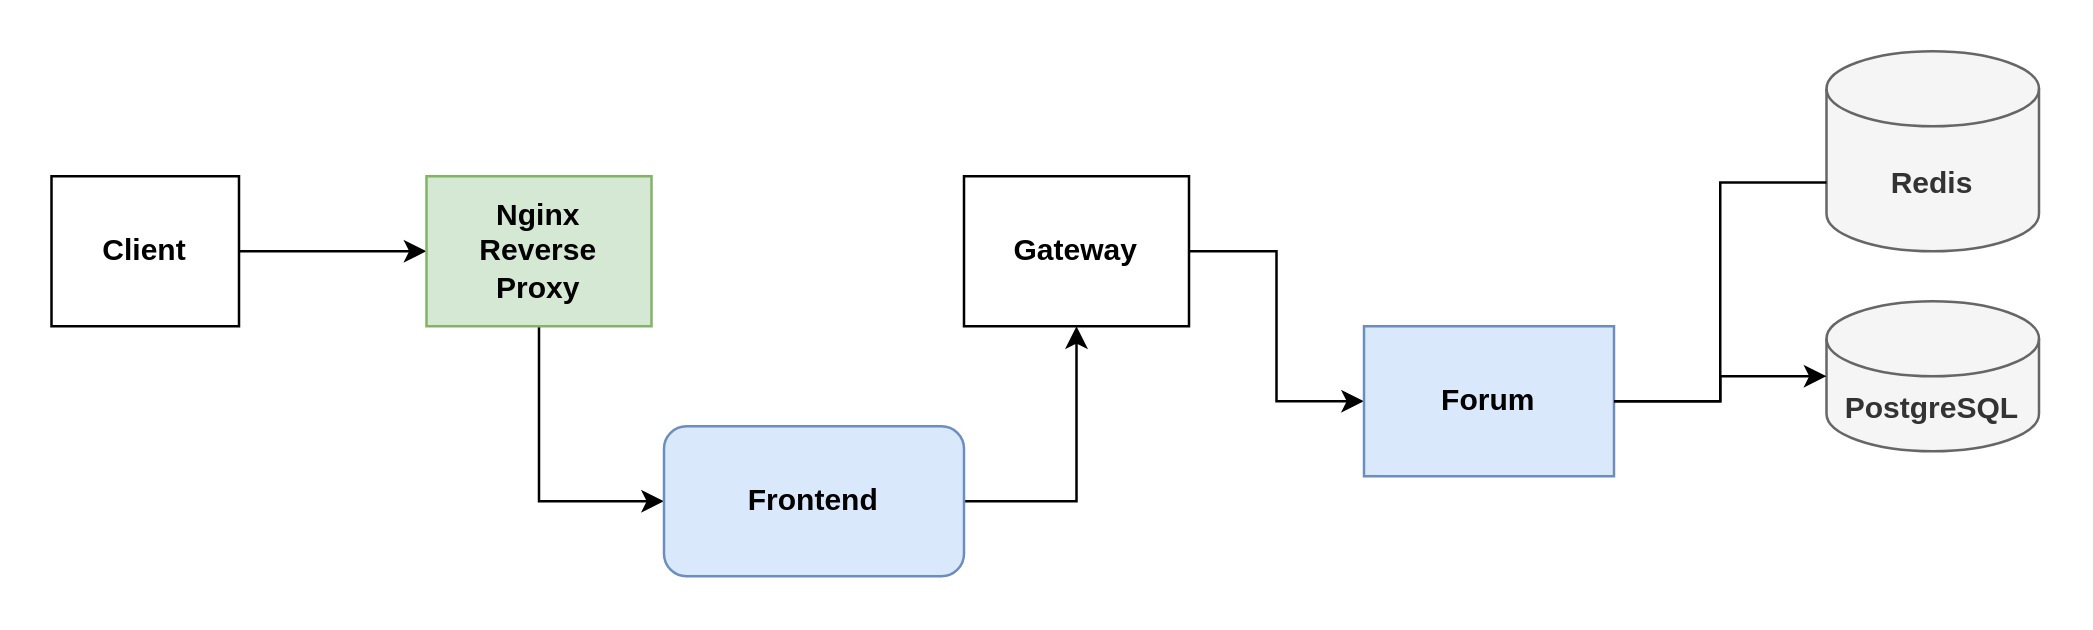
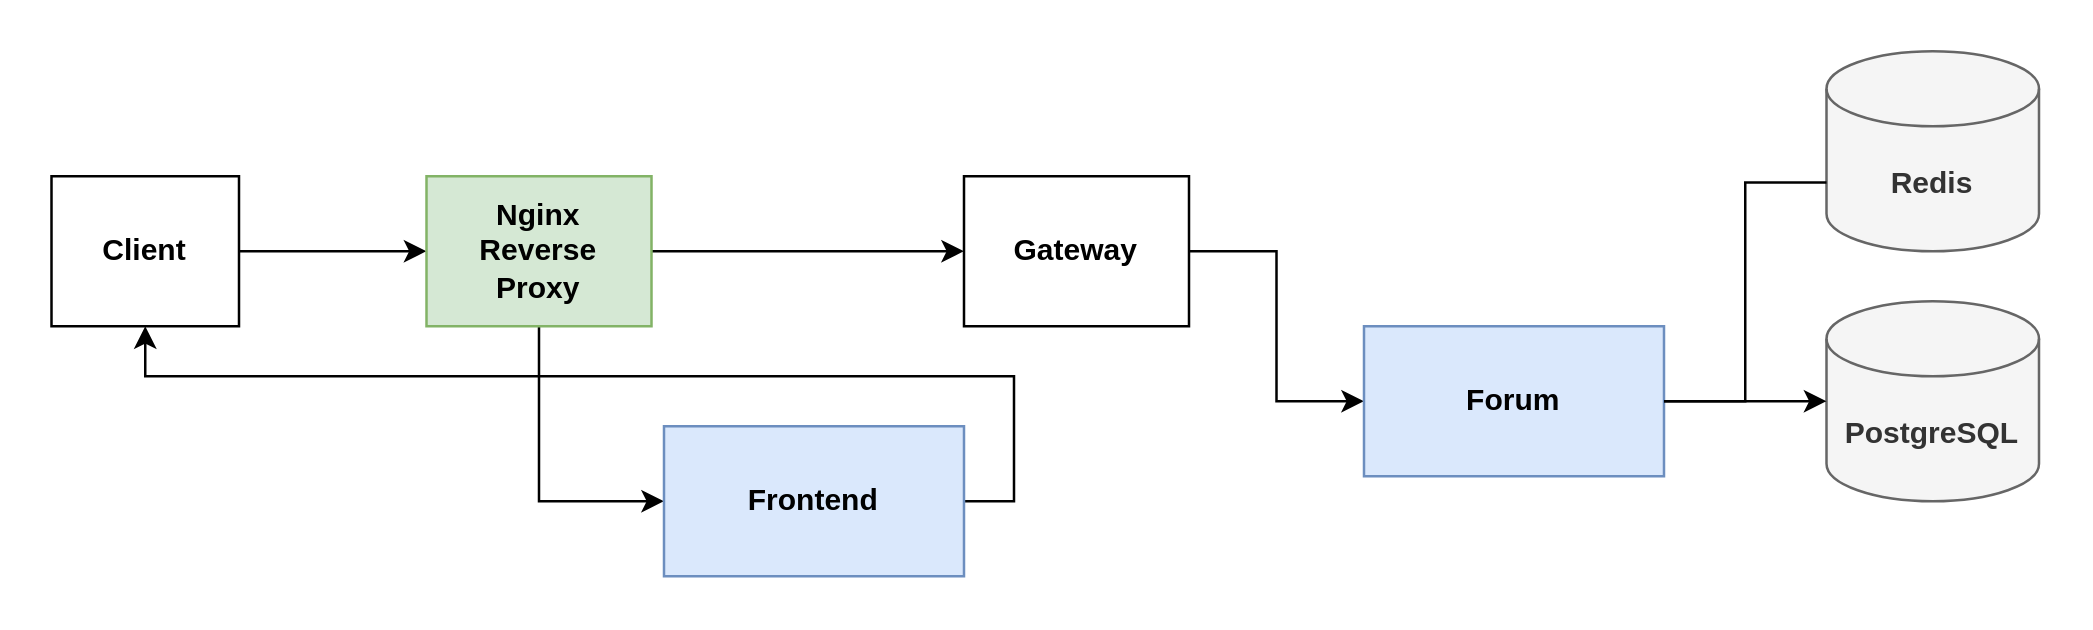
none -> (800, 251)
(1933, 376) -> (1933, 401)
(1489, 401) -> (1514, 401)
(1076, 454) -> (843, 376)
(814, 501) -> (814, 501)
